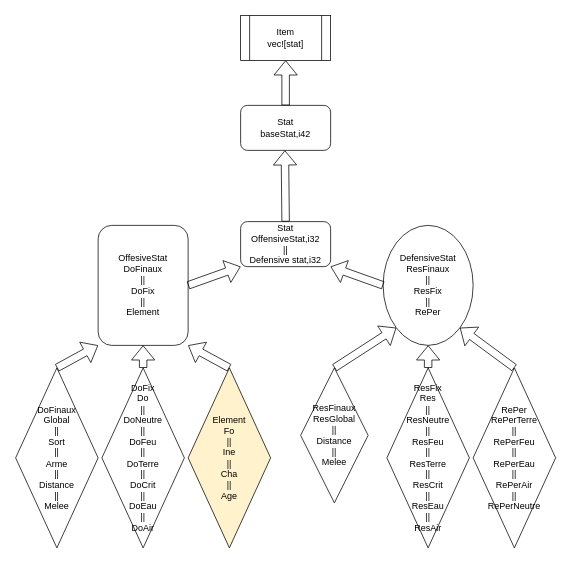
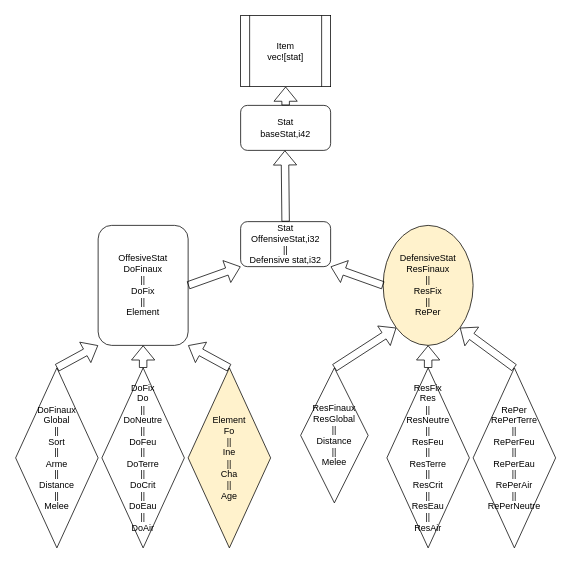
(285, 38) -> (285, 51)
(428, 285) -> (428, 285)
